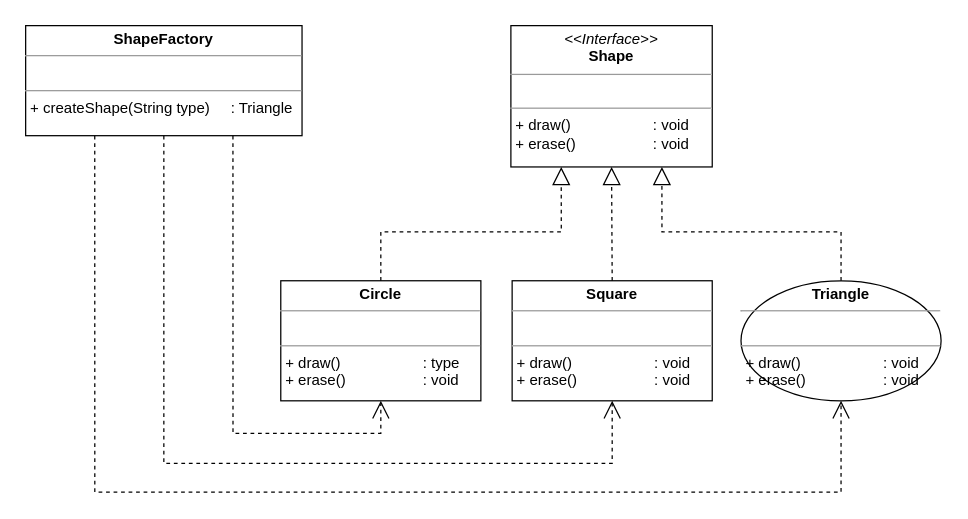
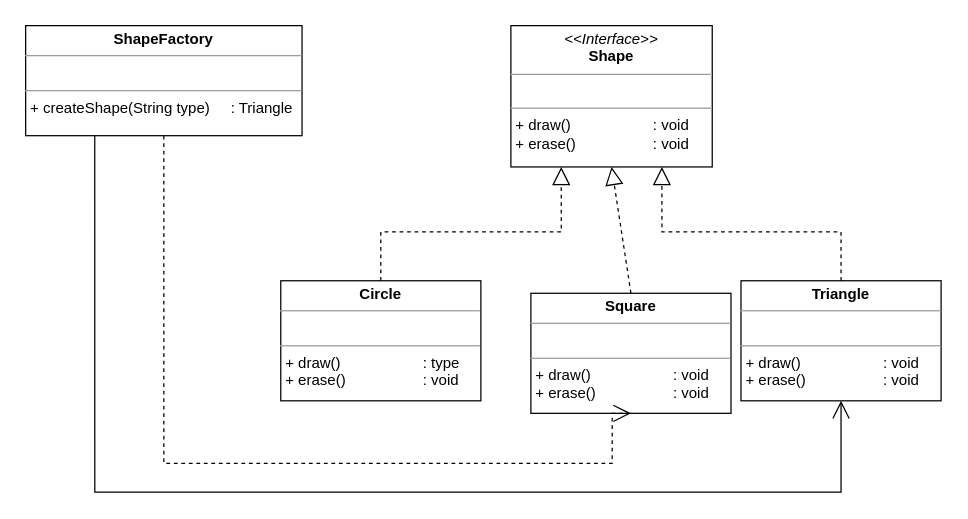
(612, 341) -> (631, 353)
(841, 341) -> (841, 341)
(233, 372) -> none
(332, 492) -> (332, 492)
